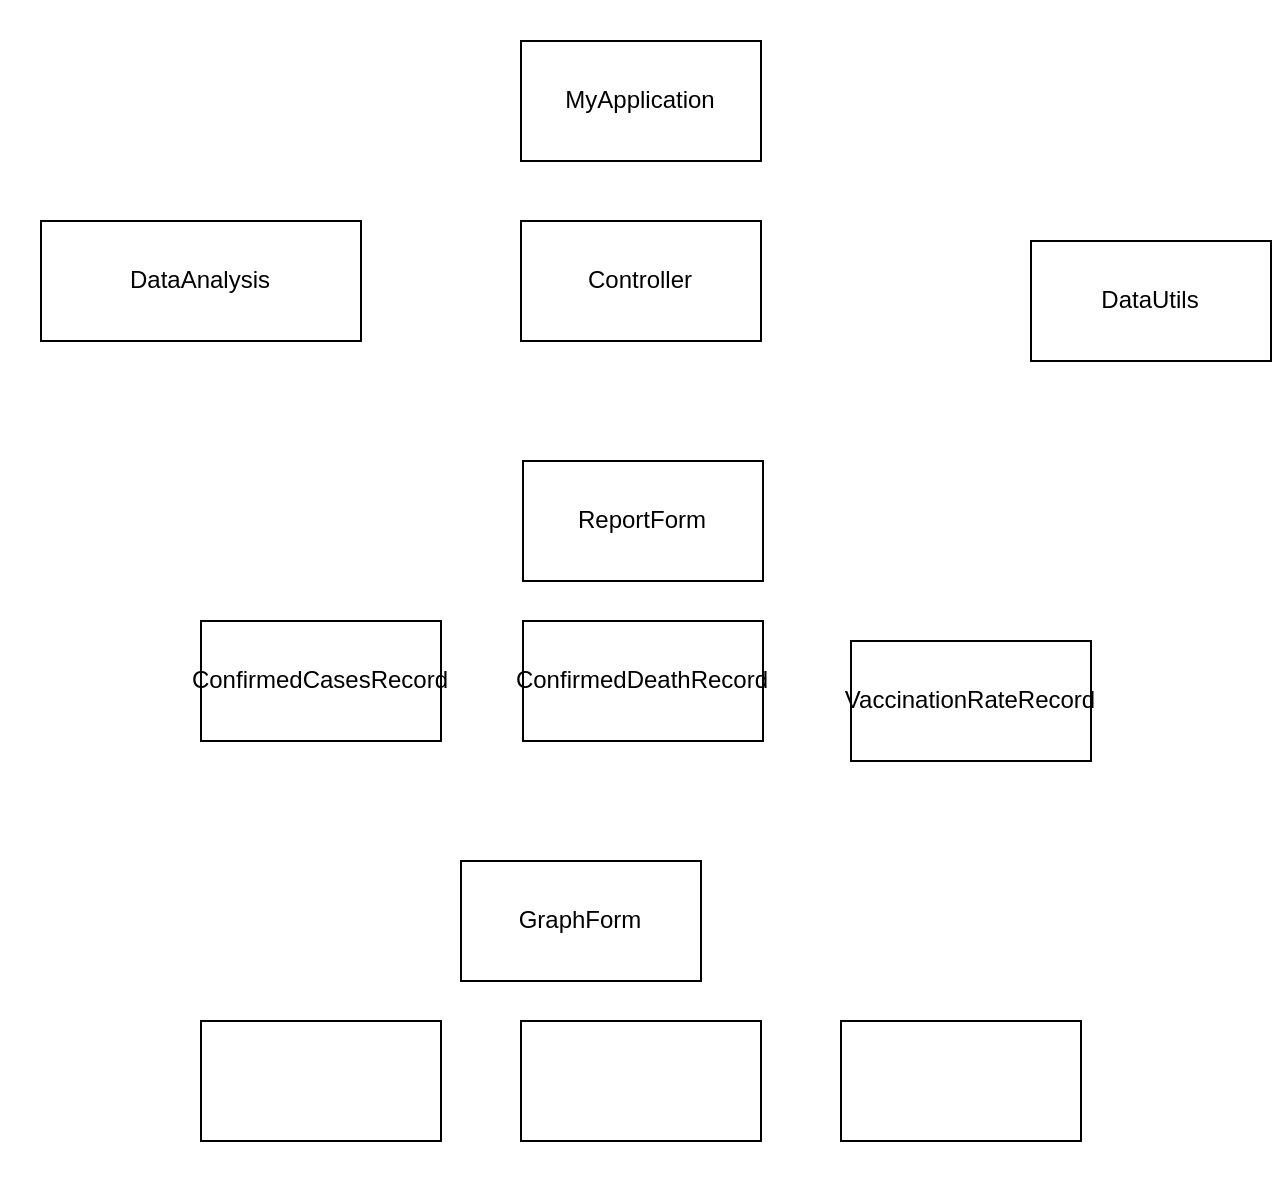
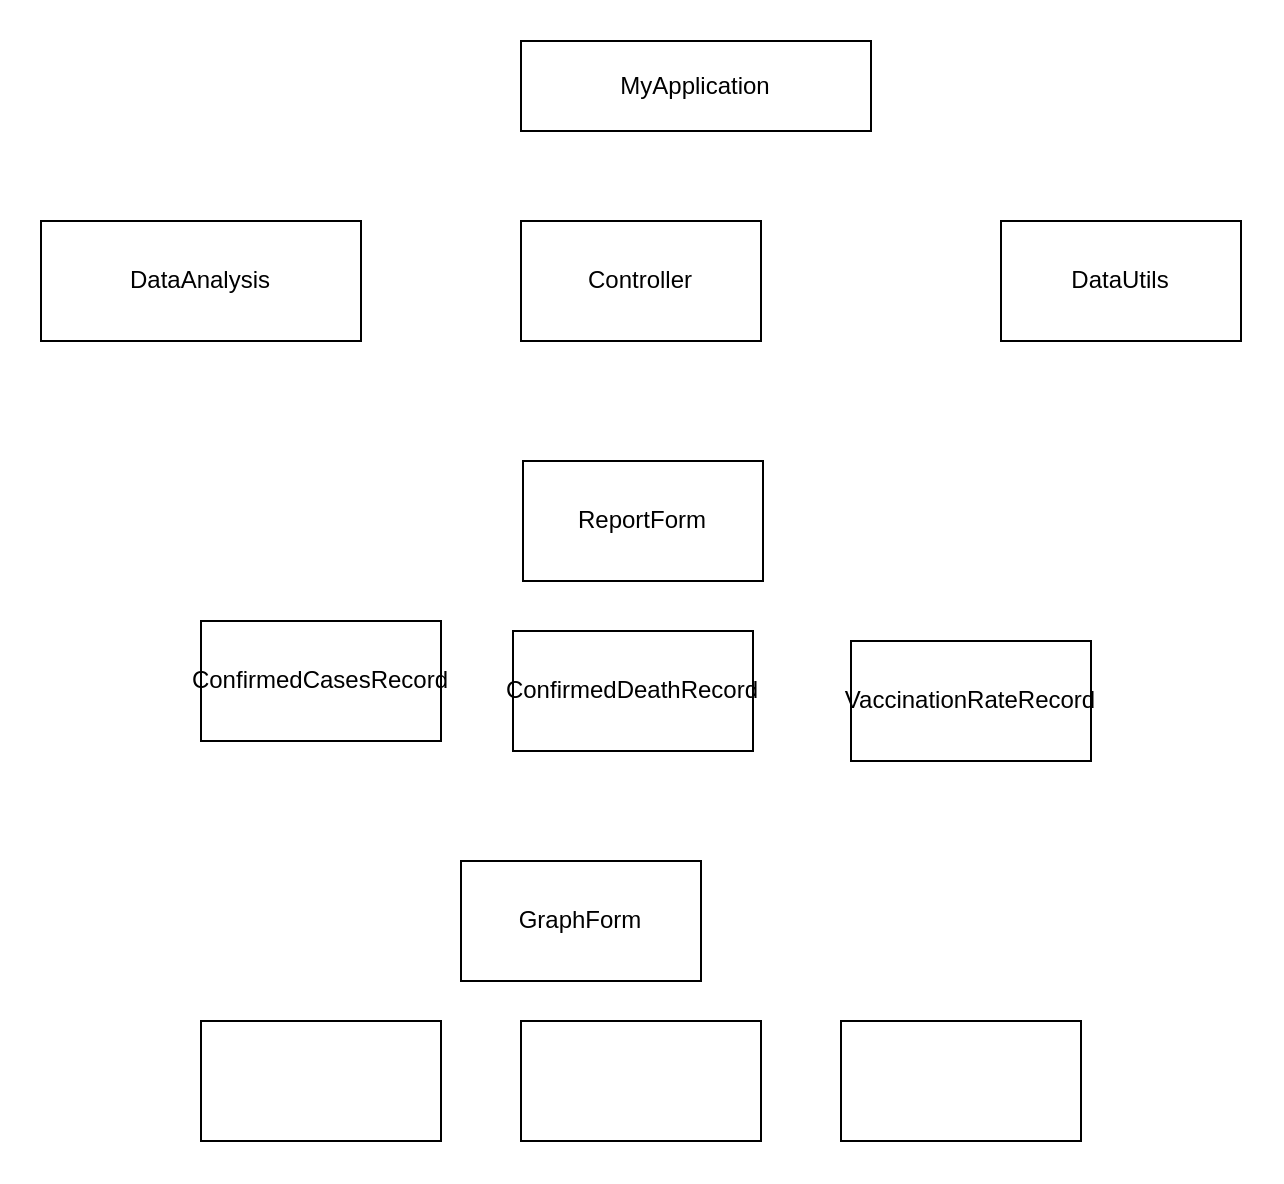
(641, 101) -> (696, 86)
(1151, 301) -> (1121, 281)
(643, 681) -> (633, 691)
